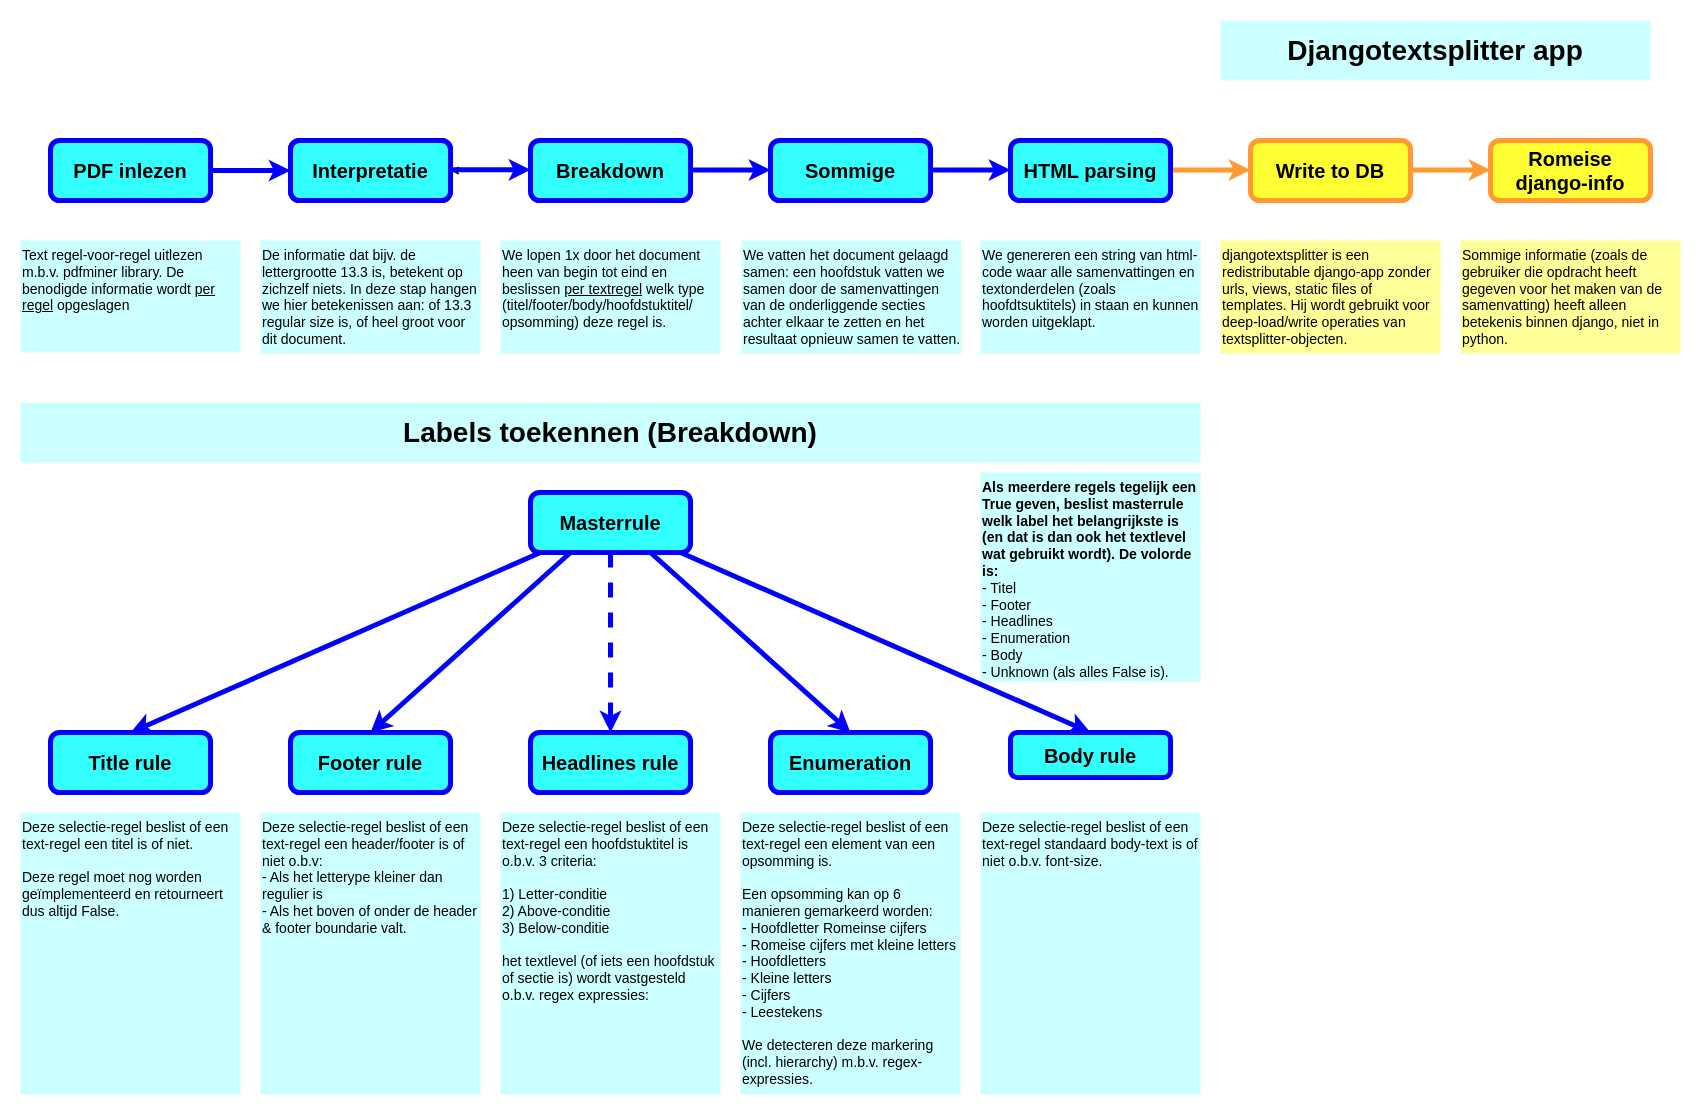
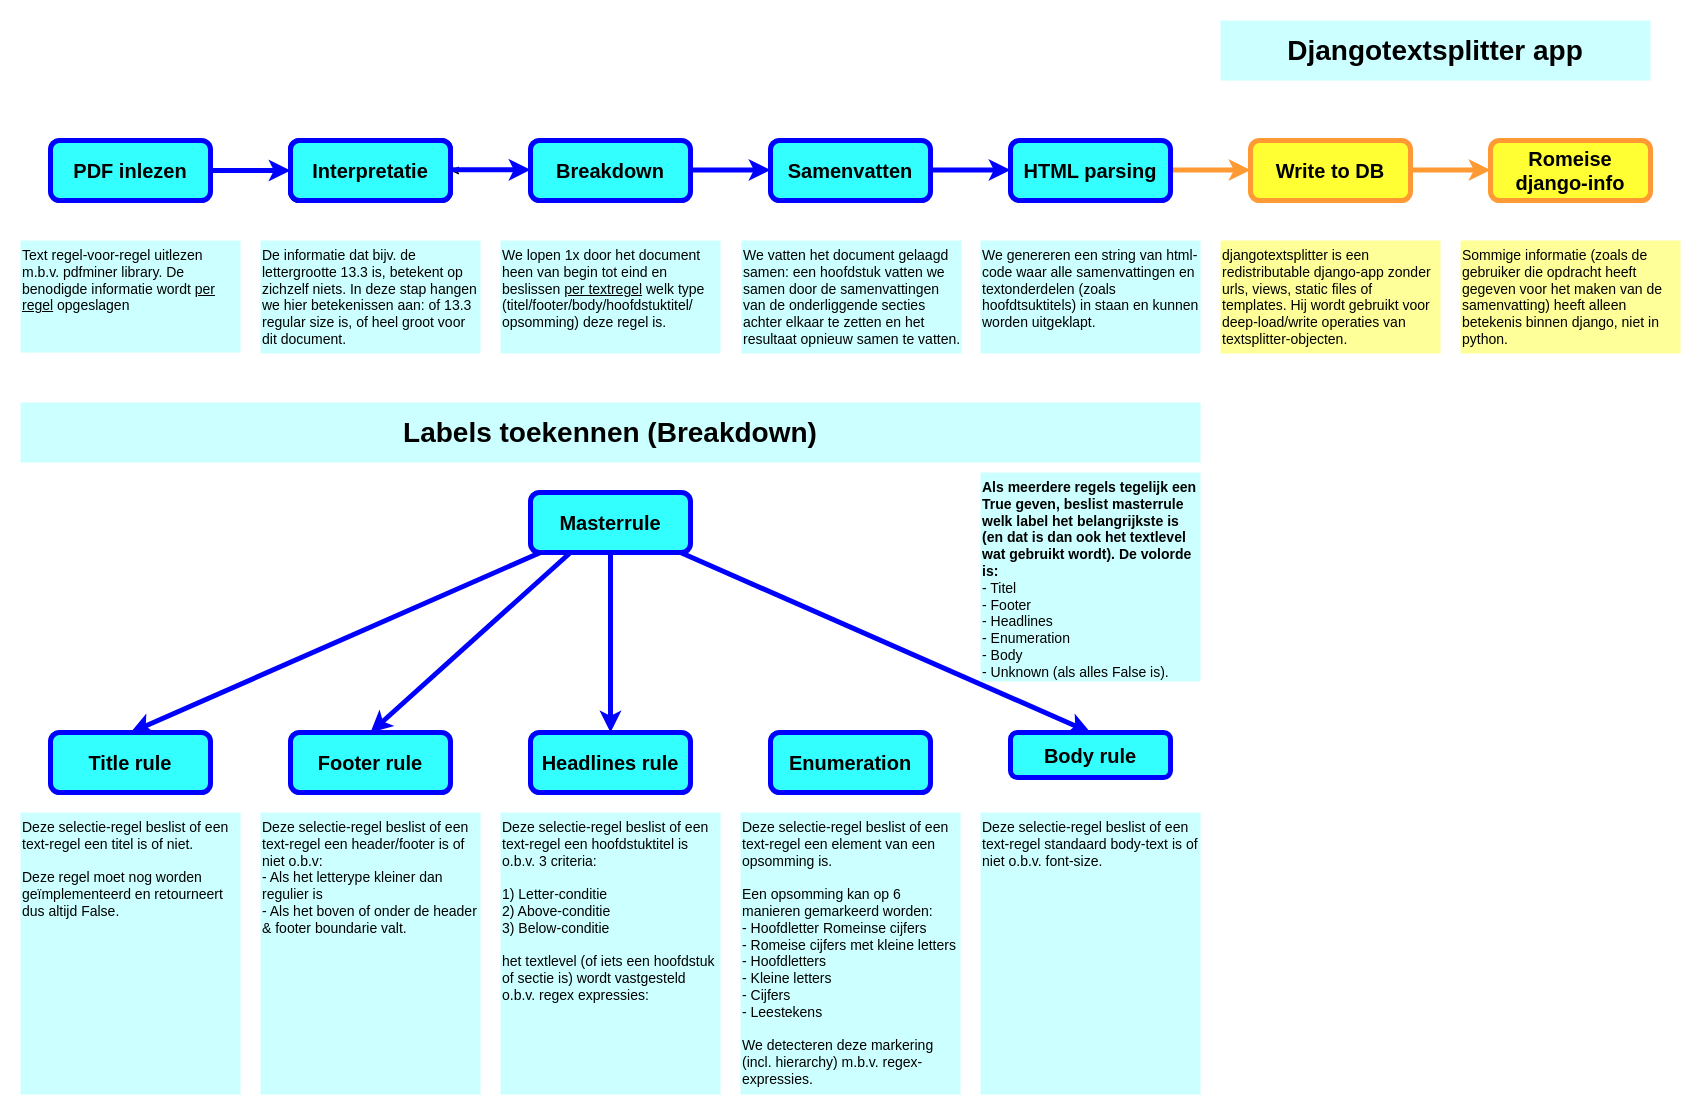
(851, 171) -> (851, 171)
(611, 574) -> (611, 574)
(746, 638) -> none
